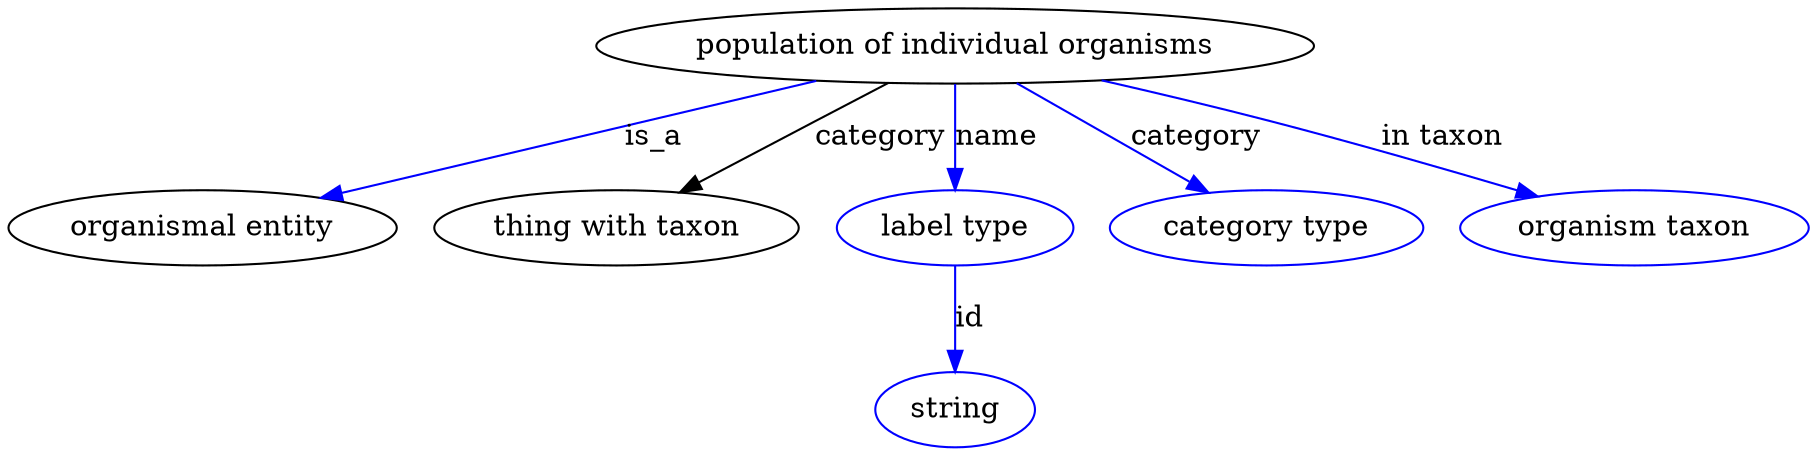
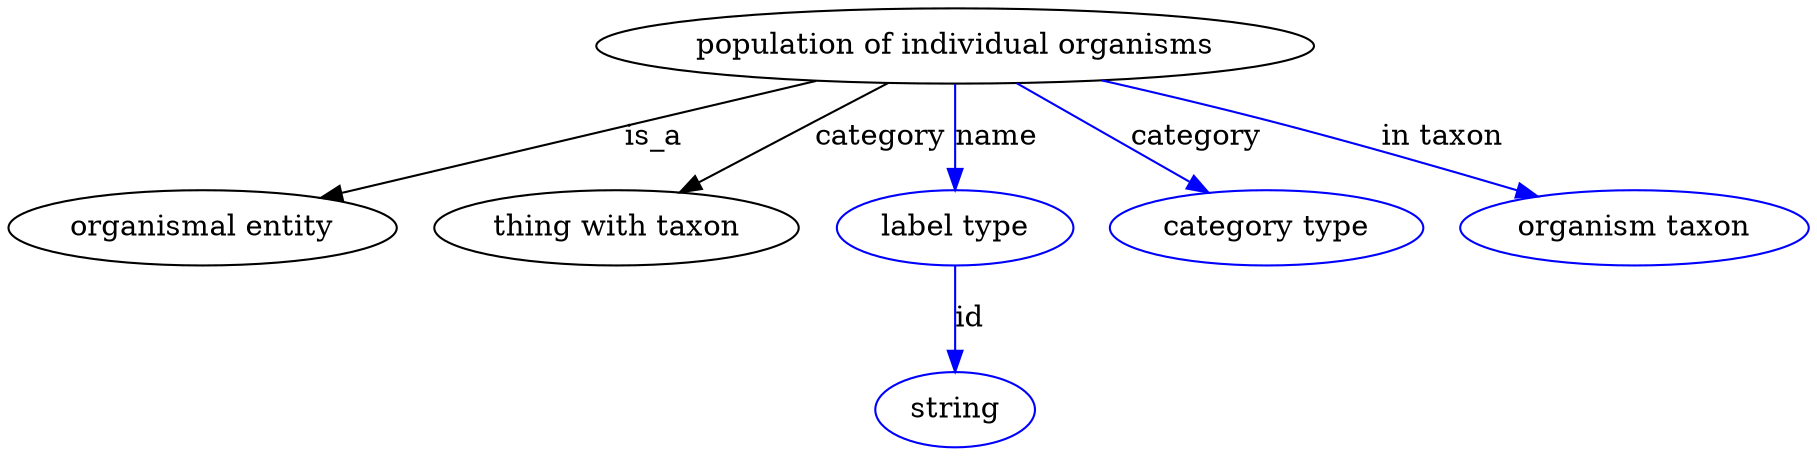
(579, 137) -> (579, 137)
